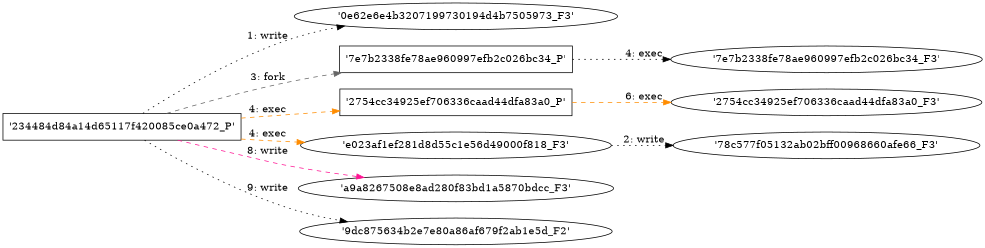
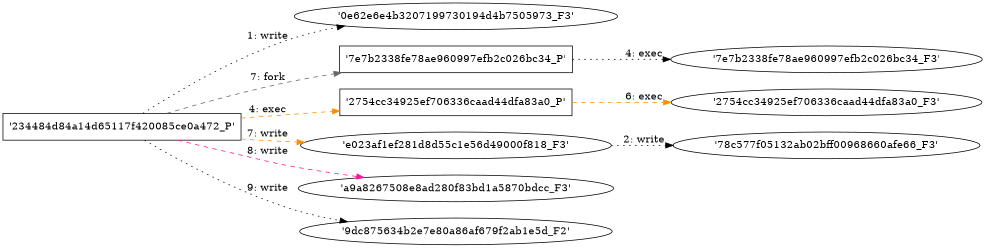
(268, 78) -> (268, 78)
(268, 134) -> (268, 134)
